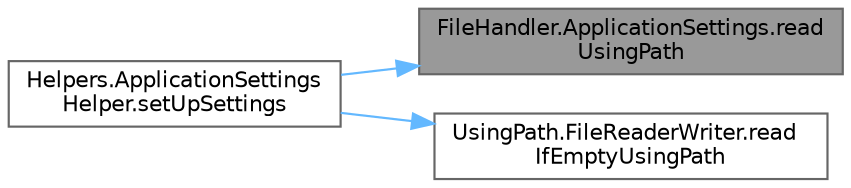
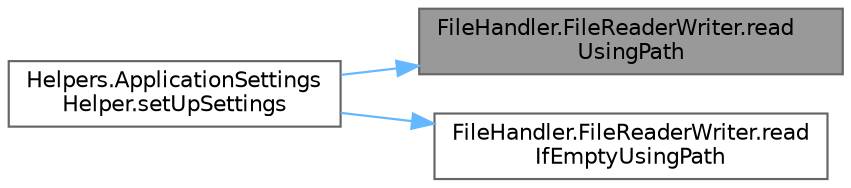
(631, 41) -> (631, 41)
(631, 146) -> (631, 146)
